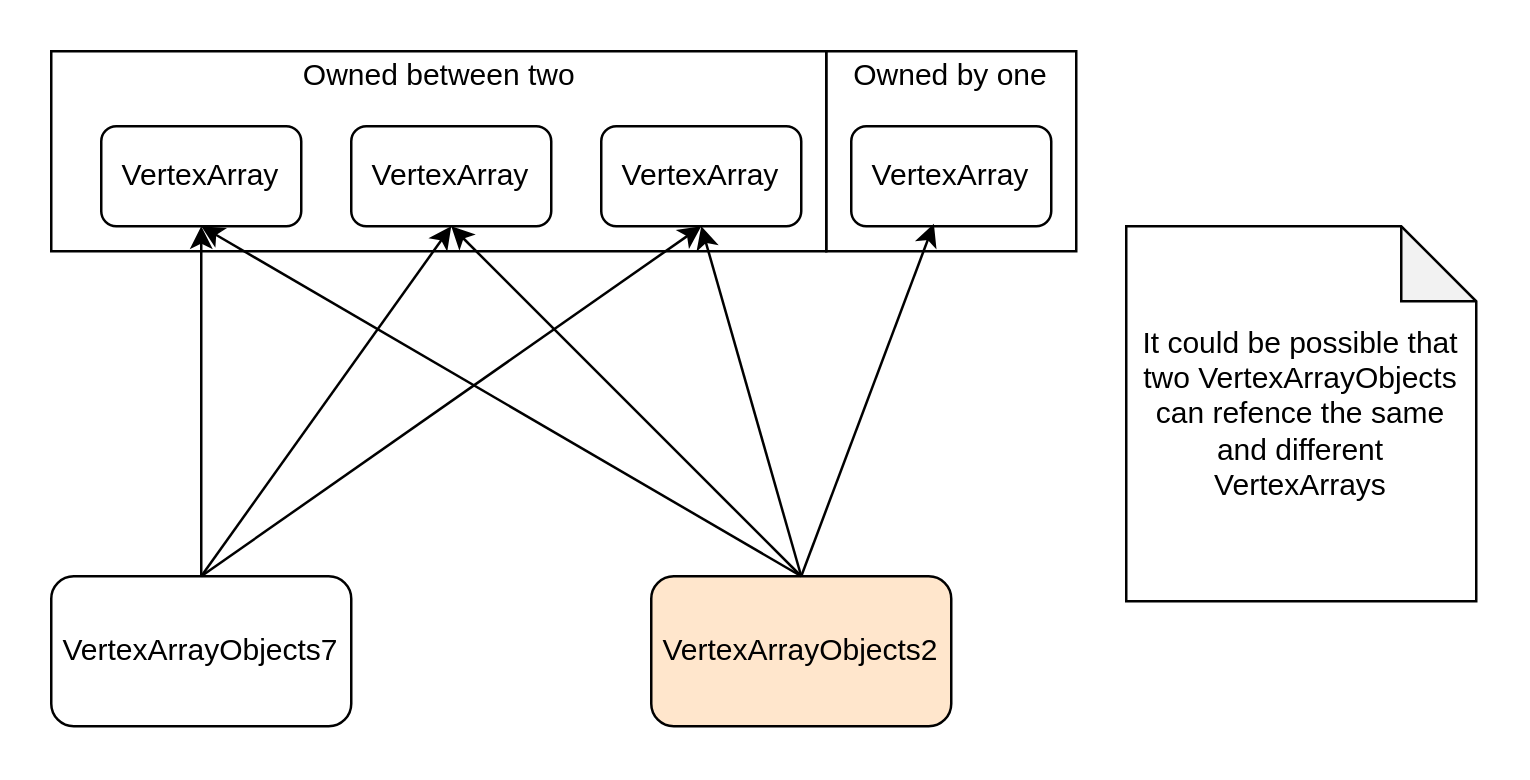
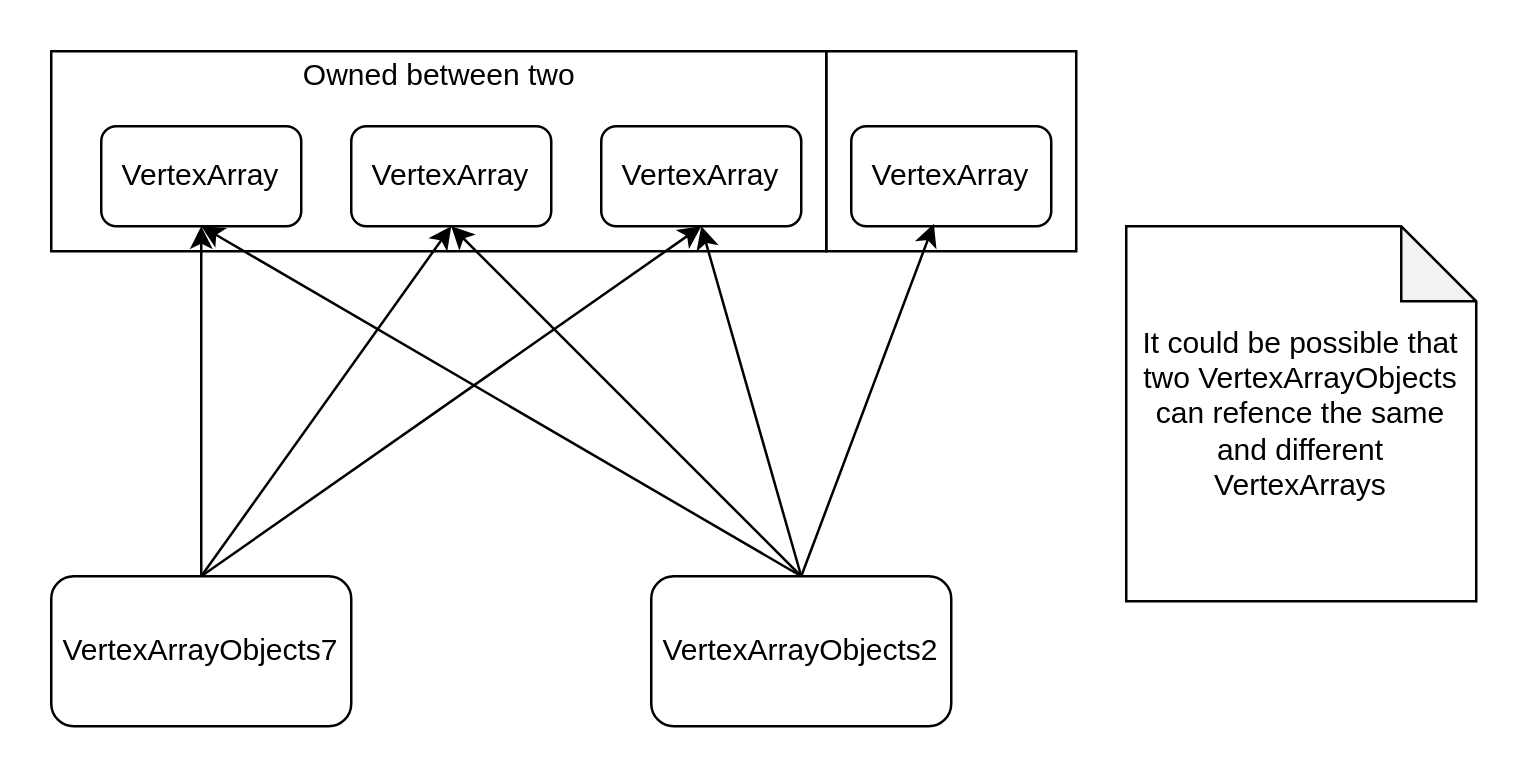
(951, 76) -> none
(801, 651) -> (801, 651)
